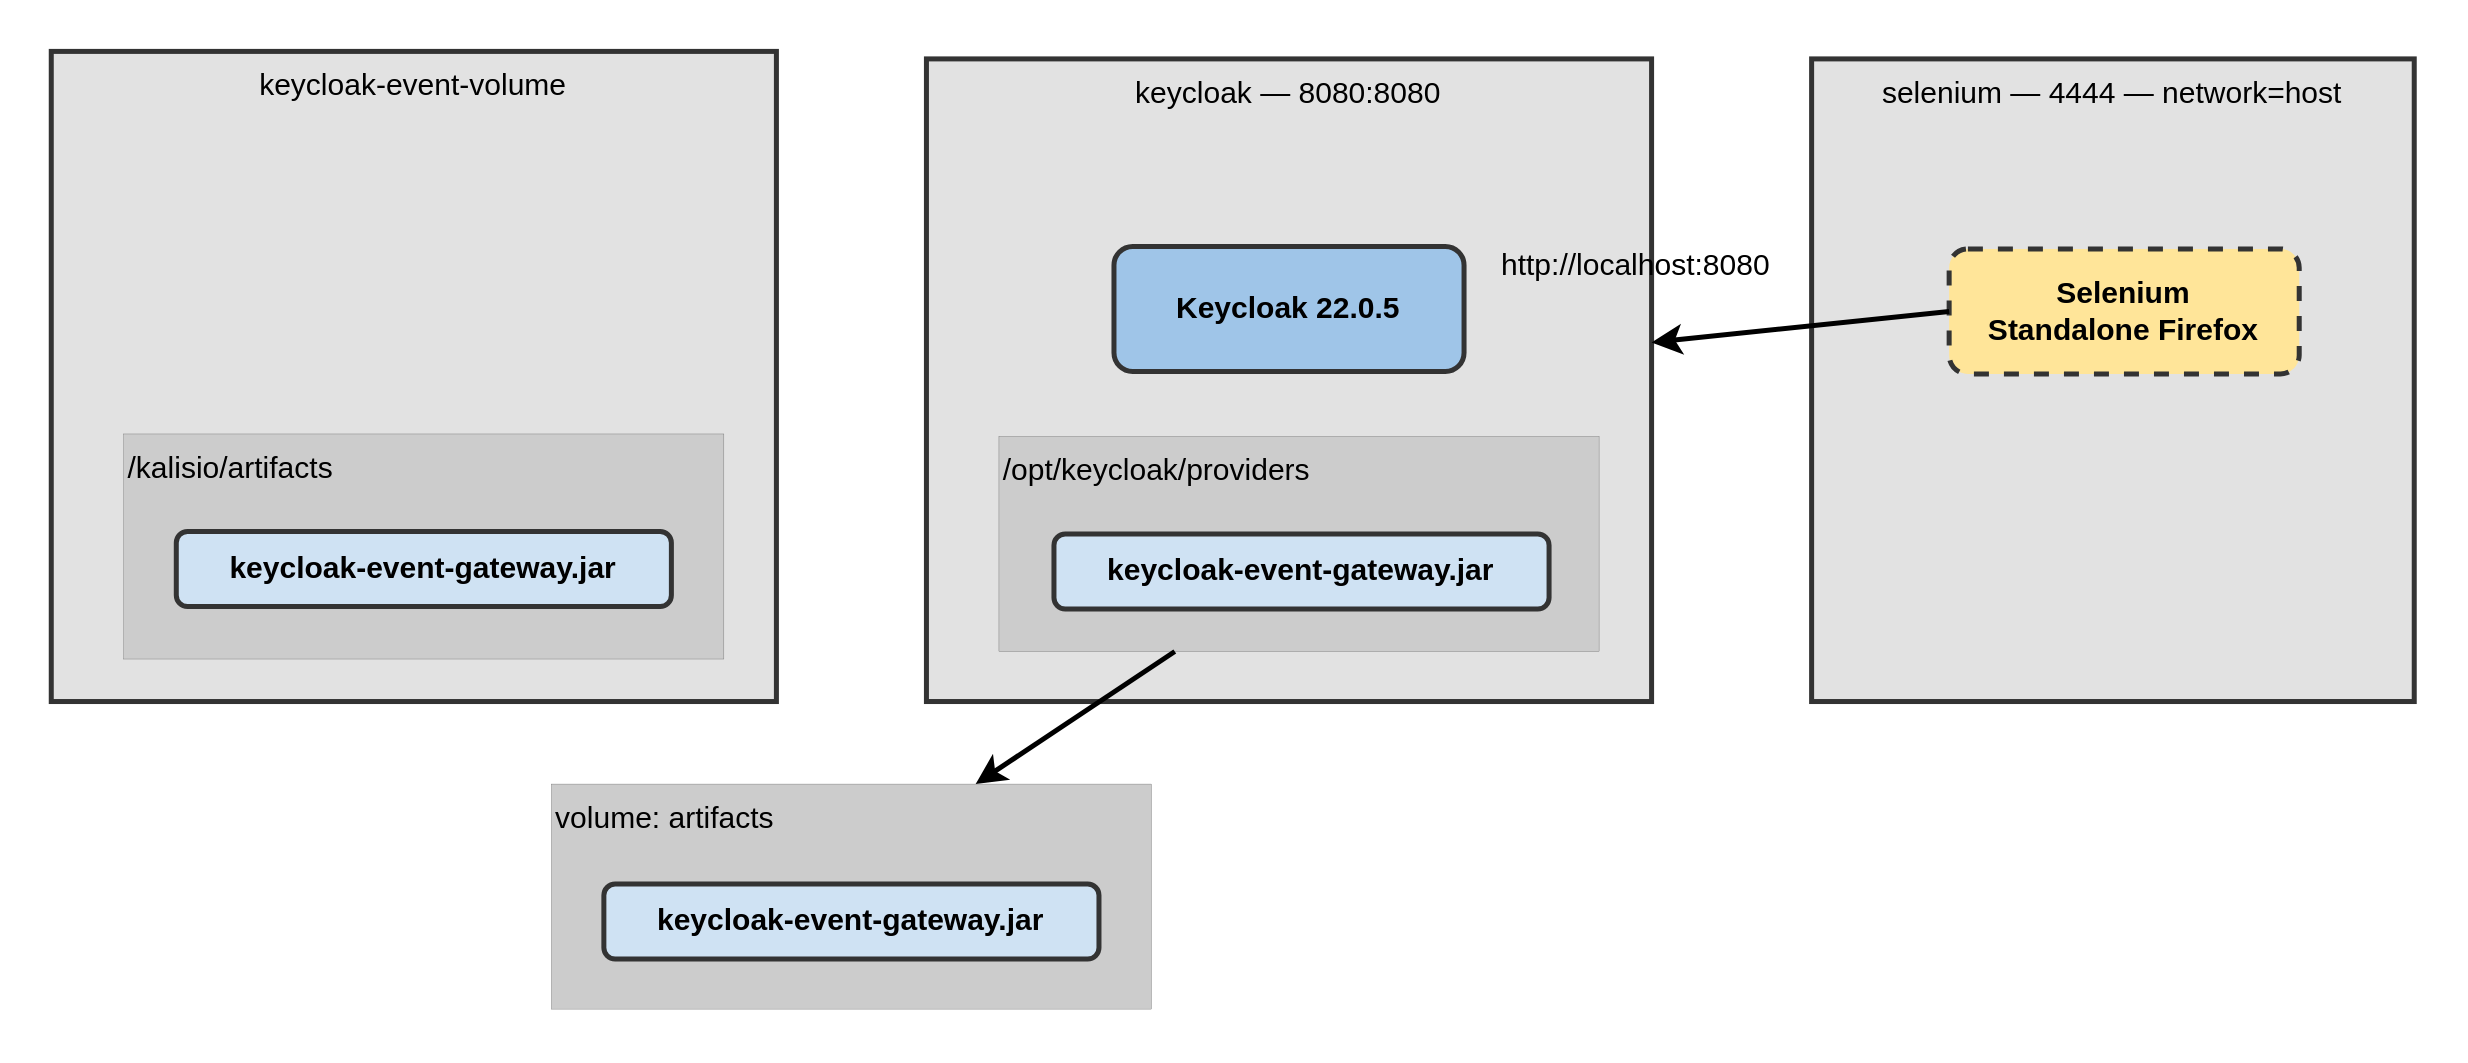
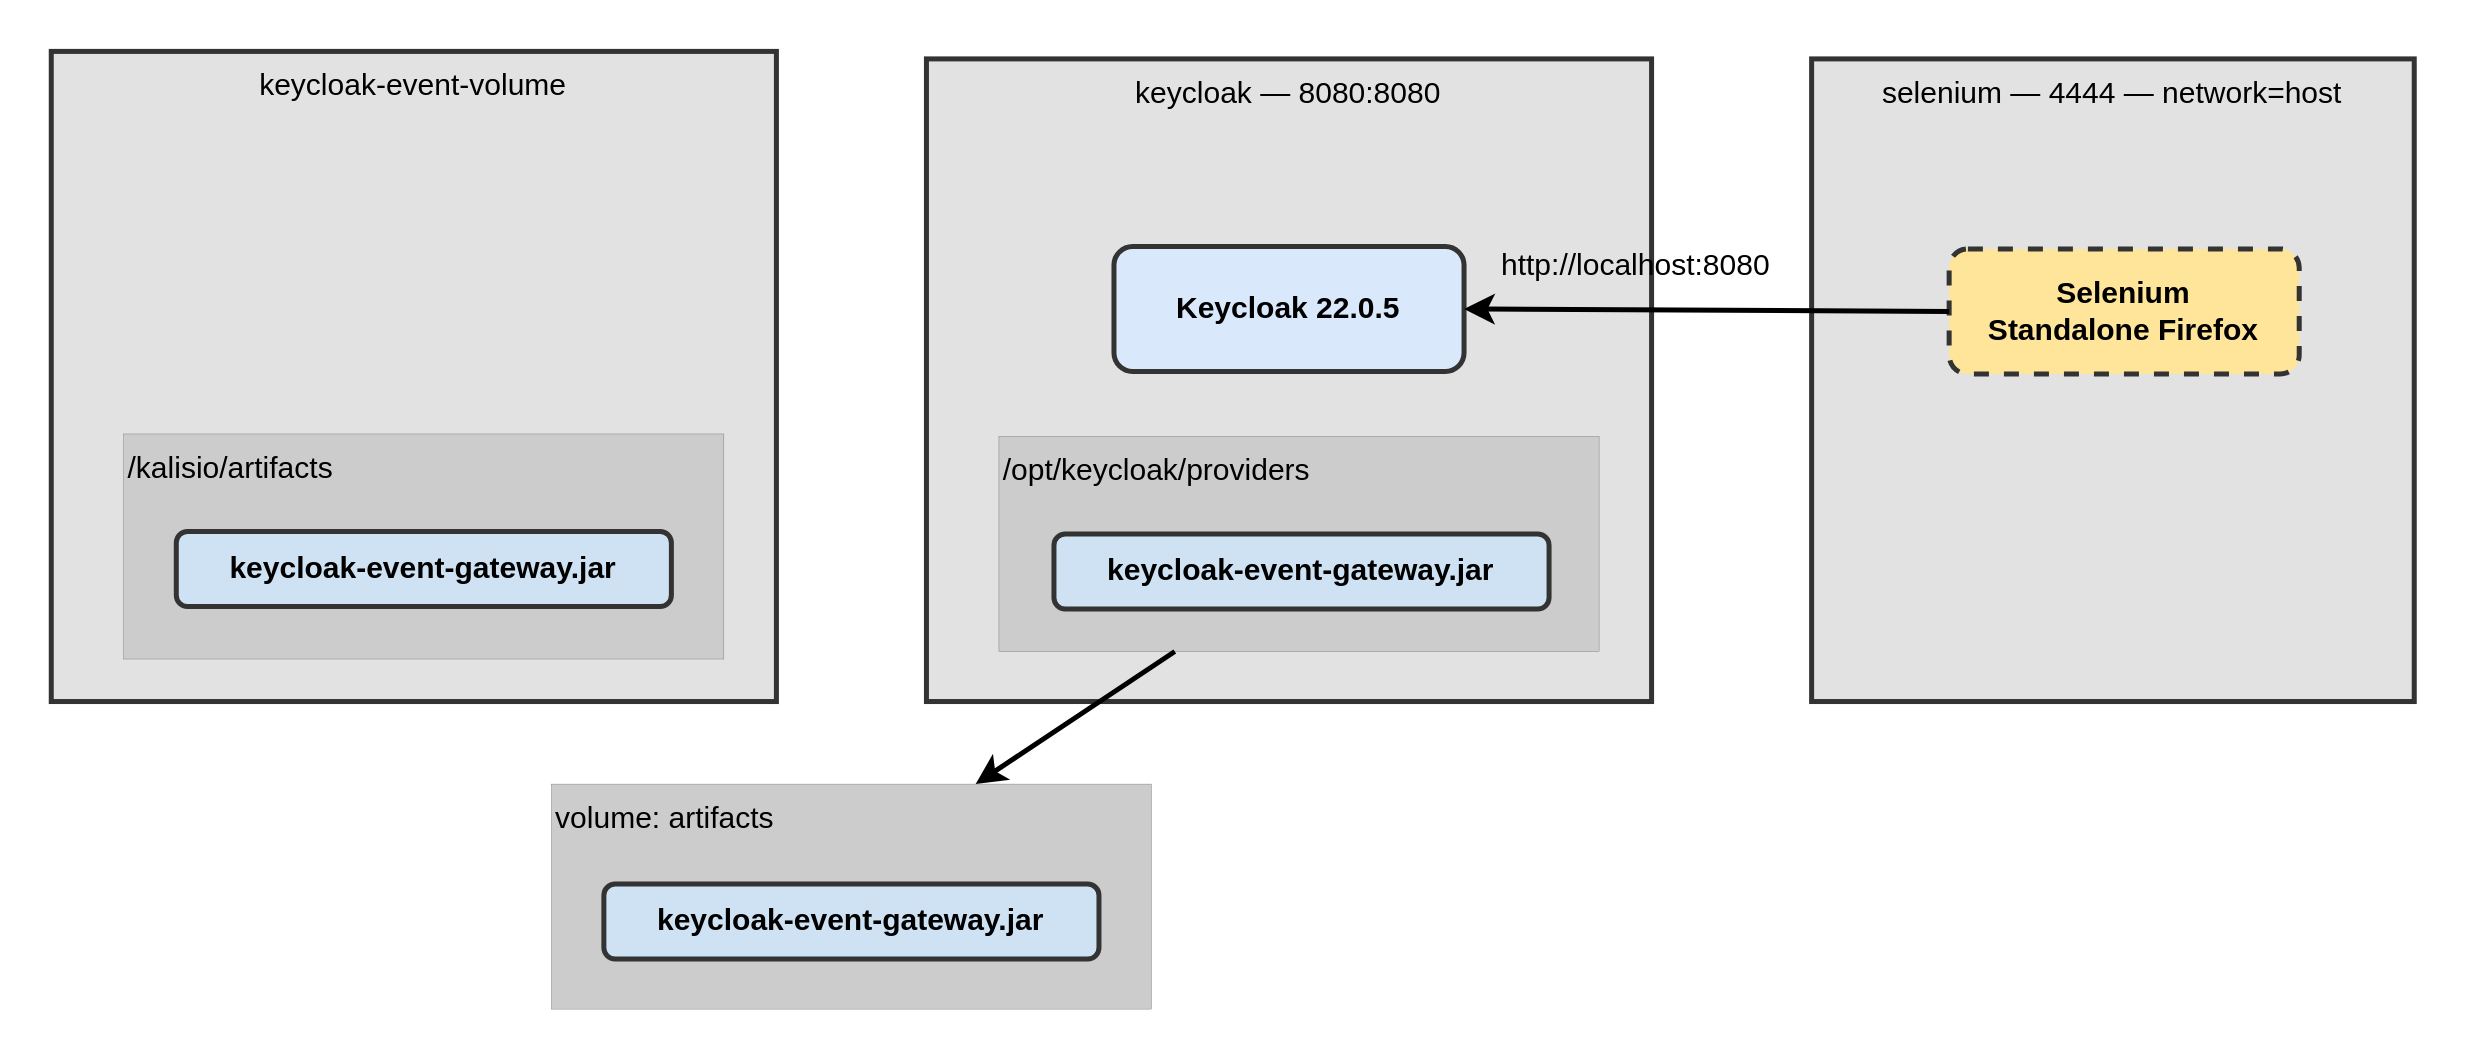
(1289, 309) -> (1289, 309)
(1808, 326) -> (1715, 310)
